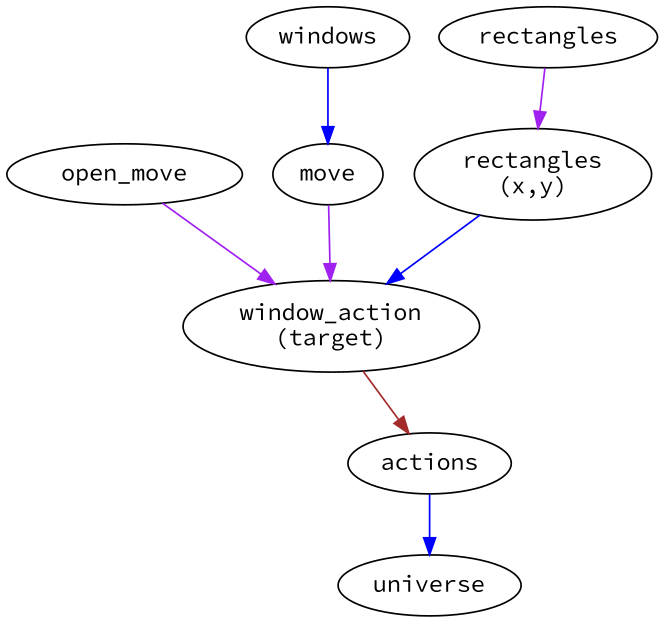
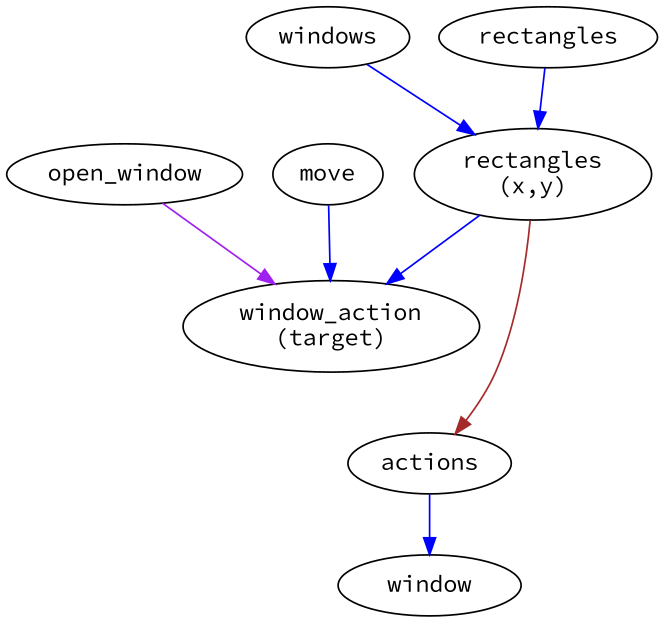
(542, 90) -> (542, 90)
(328, 97) -> (414, 95)
(125, 174) -> (125, 174)
(329, 234) -> (329, 234)
(381, 395) -> (512, 325)
(430, 585) -> (430, 585)
